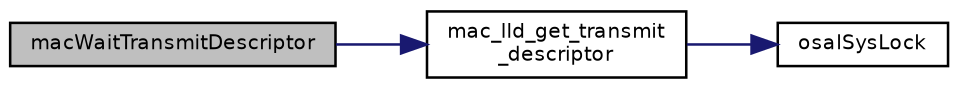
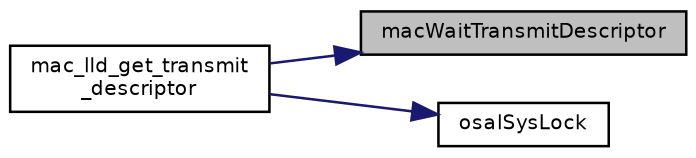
(368, 44) -> (302, 59)
